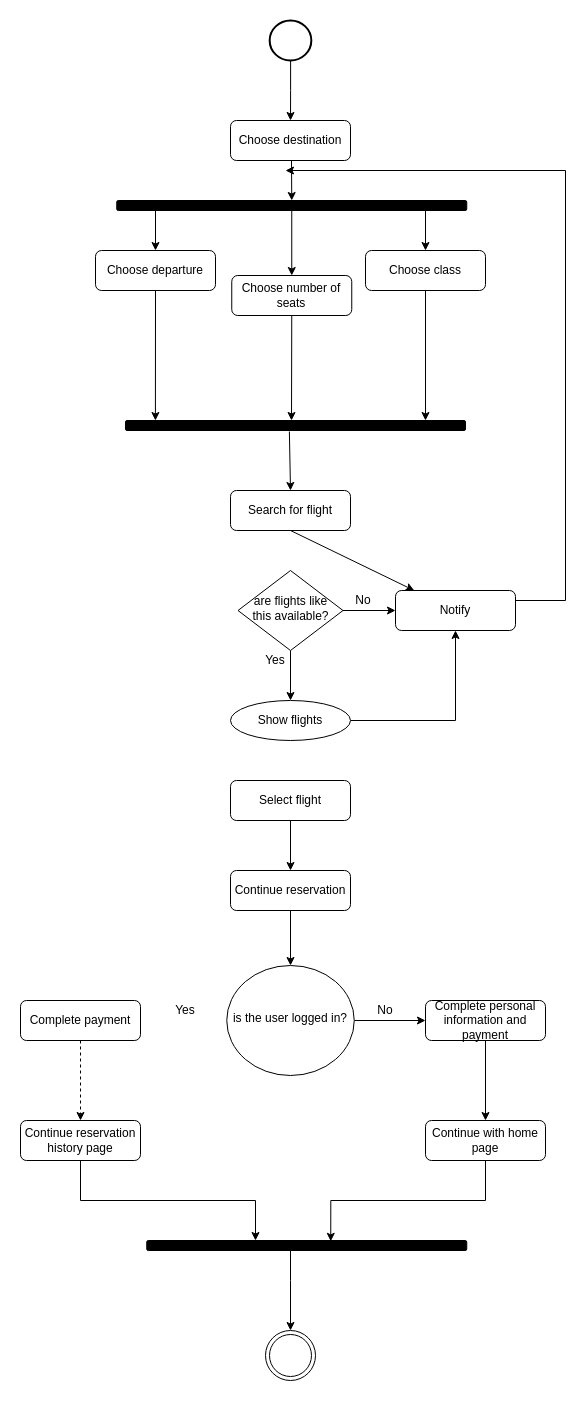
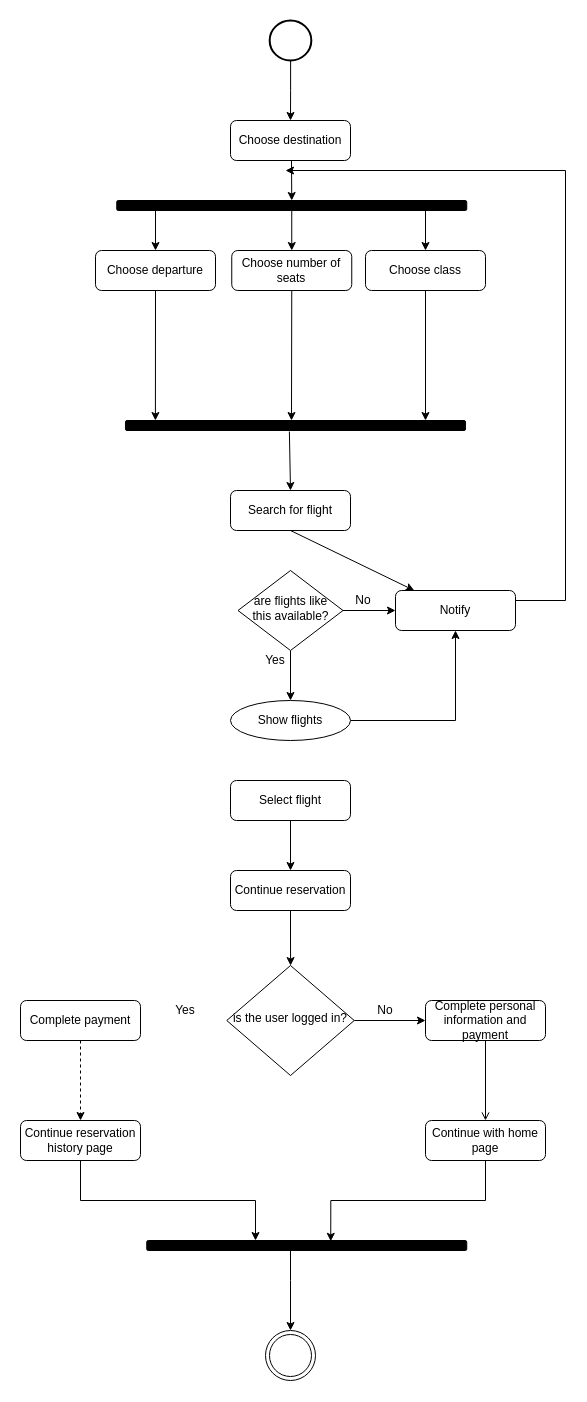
(292, 296) -> (292, 271)
(291, 1021) -> (291, 1021)
(486, 1112) -> (486, 1113)
